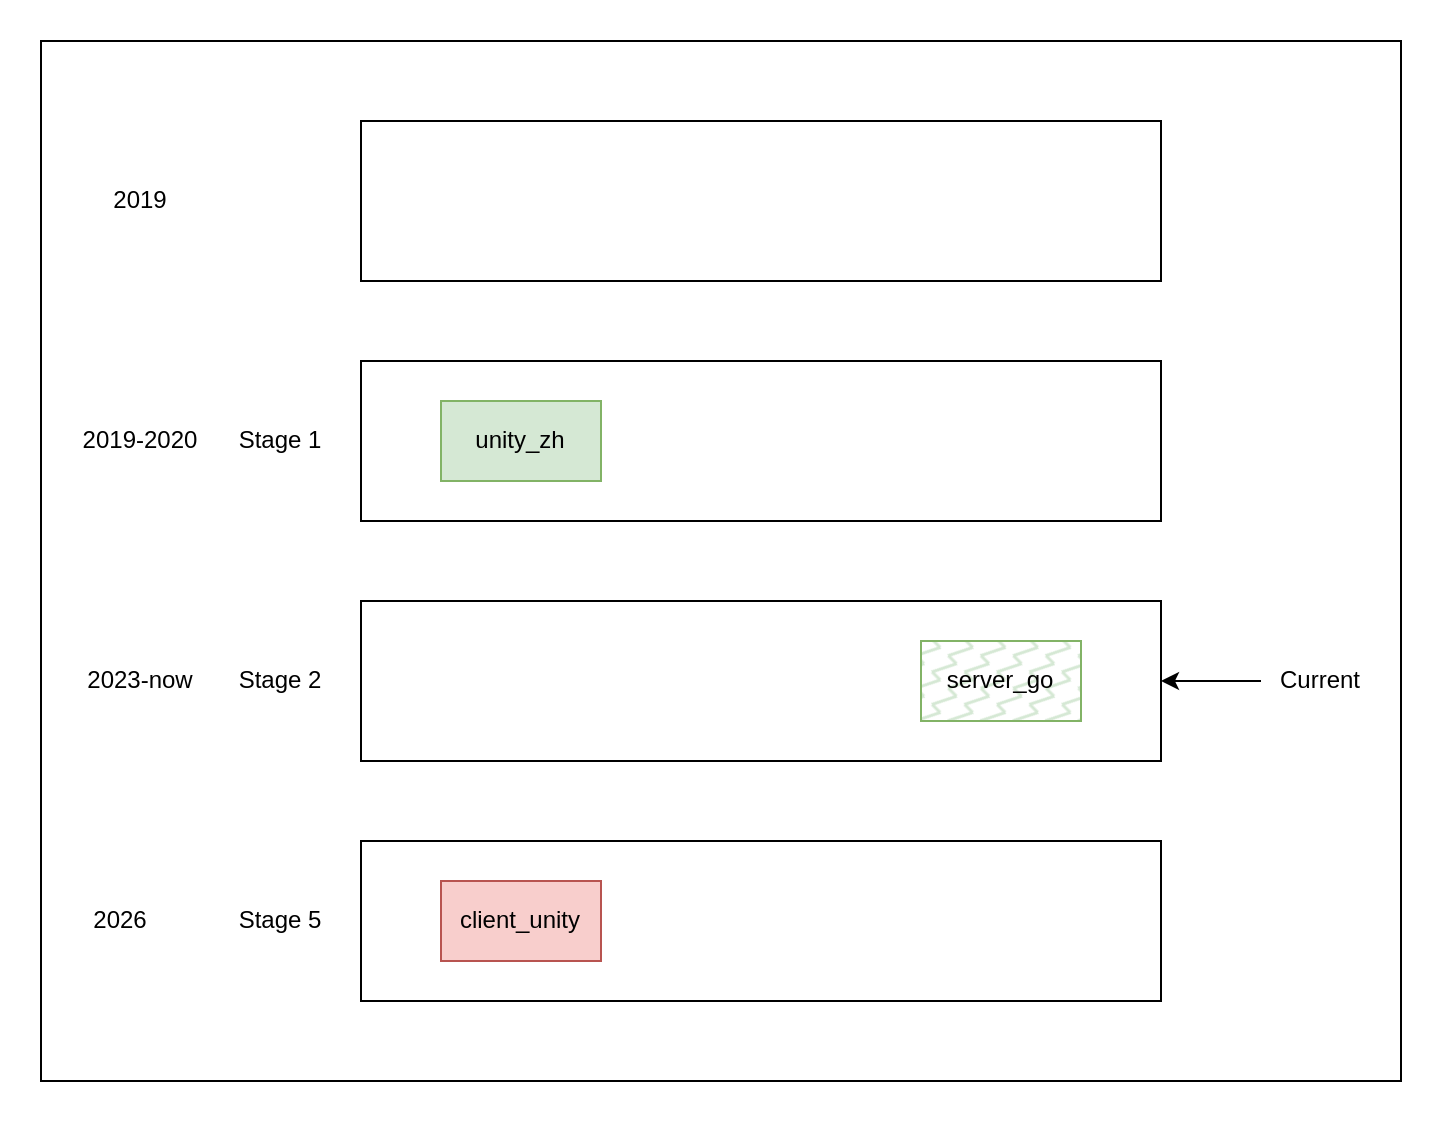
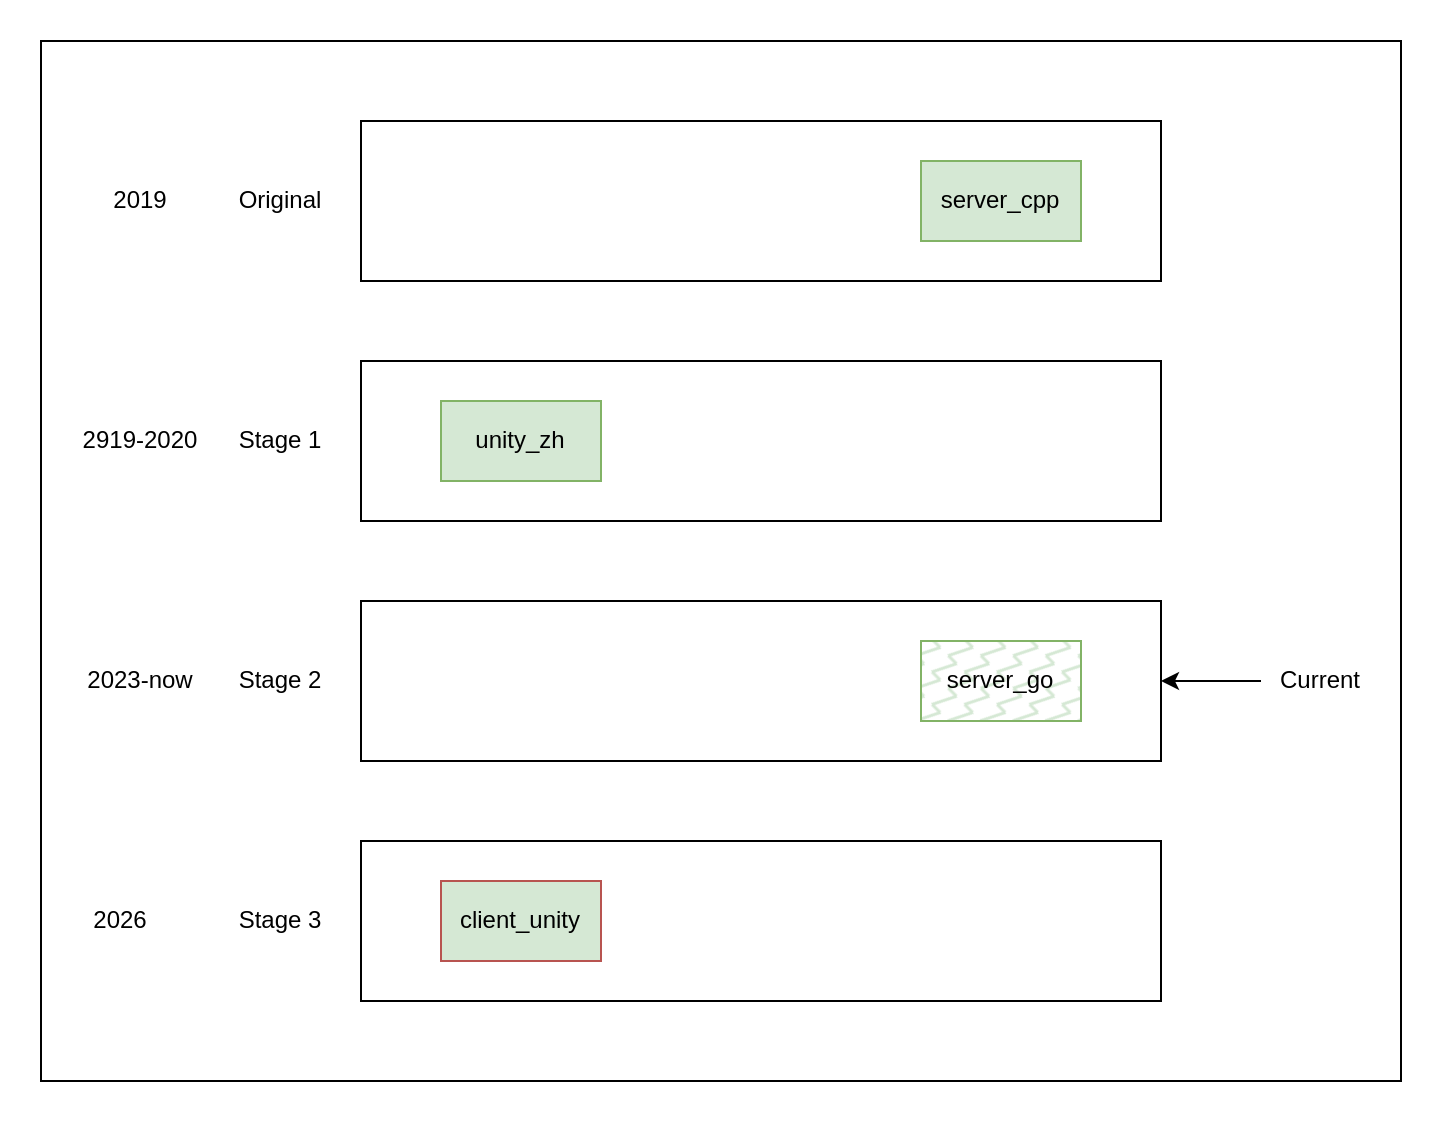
none -> (281, 201)
none -> (1001, 201)
(141, 441) -> (141, 441)
(281, 921) -> (281, 921)
(521, 921) -> (521, 921)
